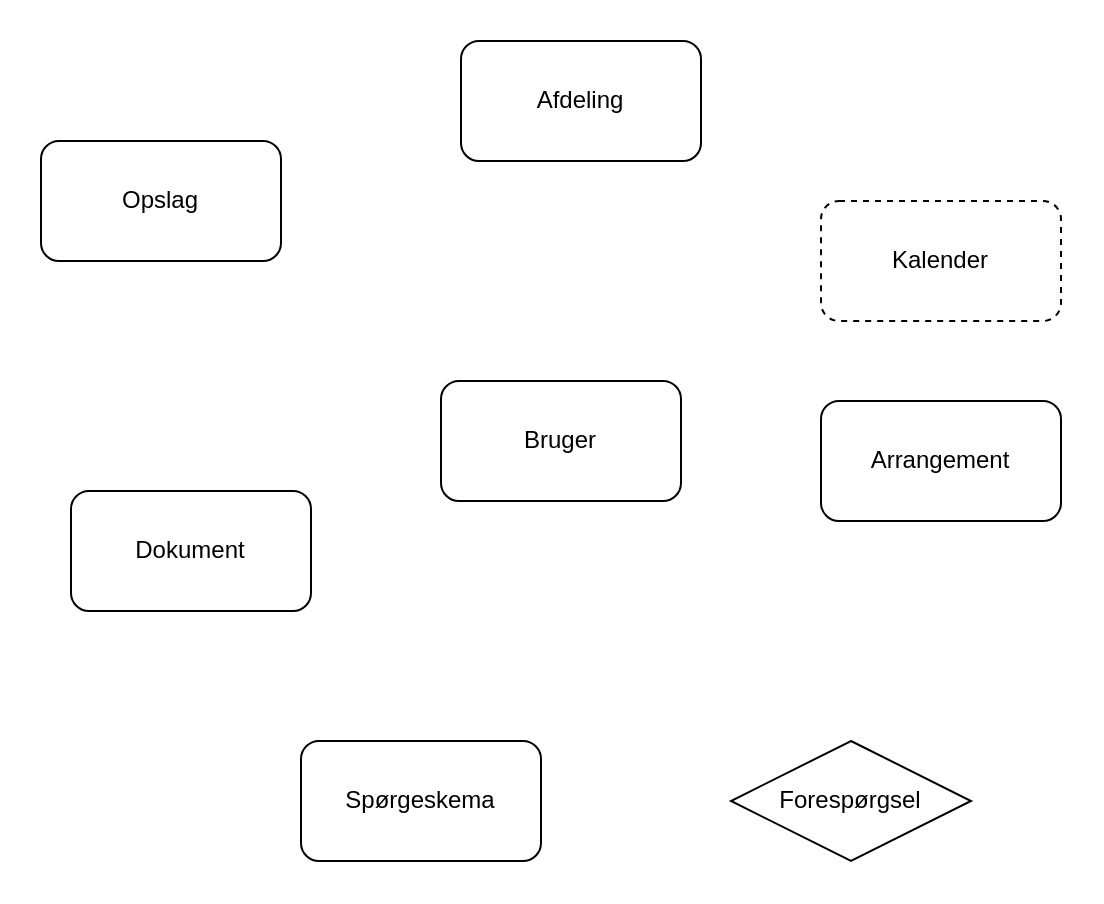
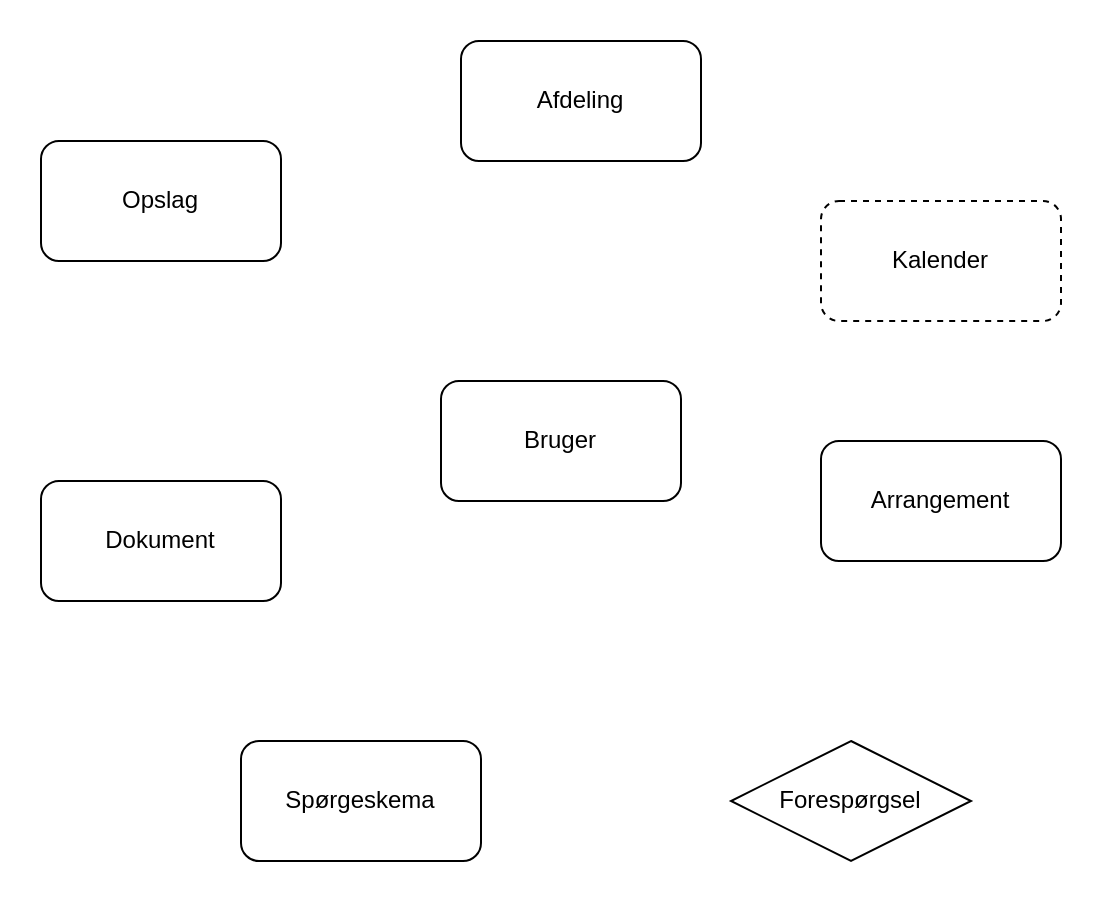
(941, 461) -> (941, 501)
(191, 551) -> (161, 541)
(421, 801) -> (361, 801)
